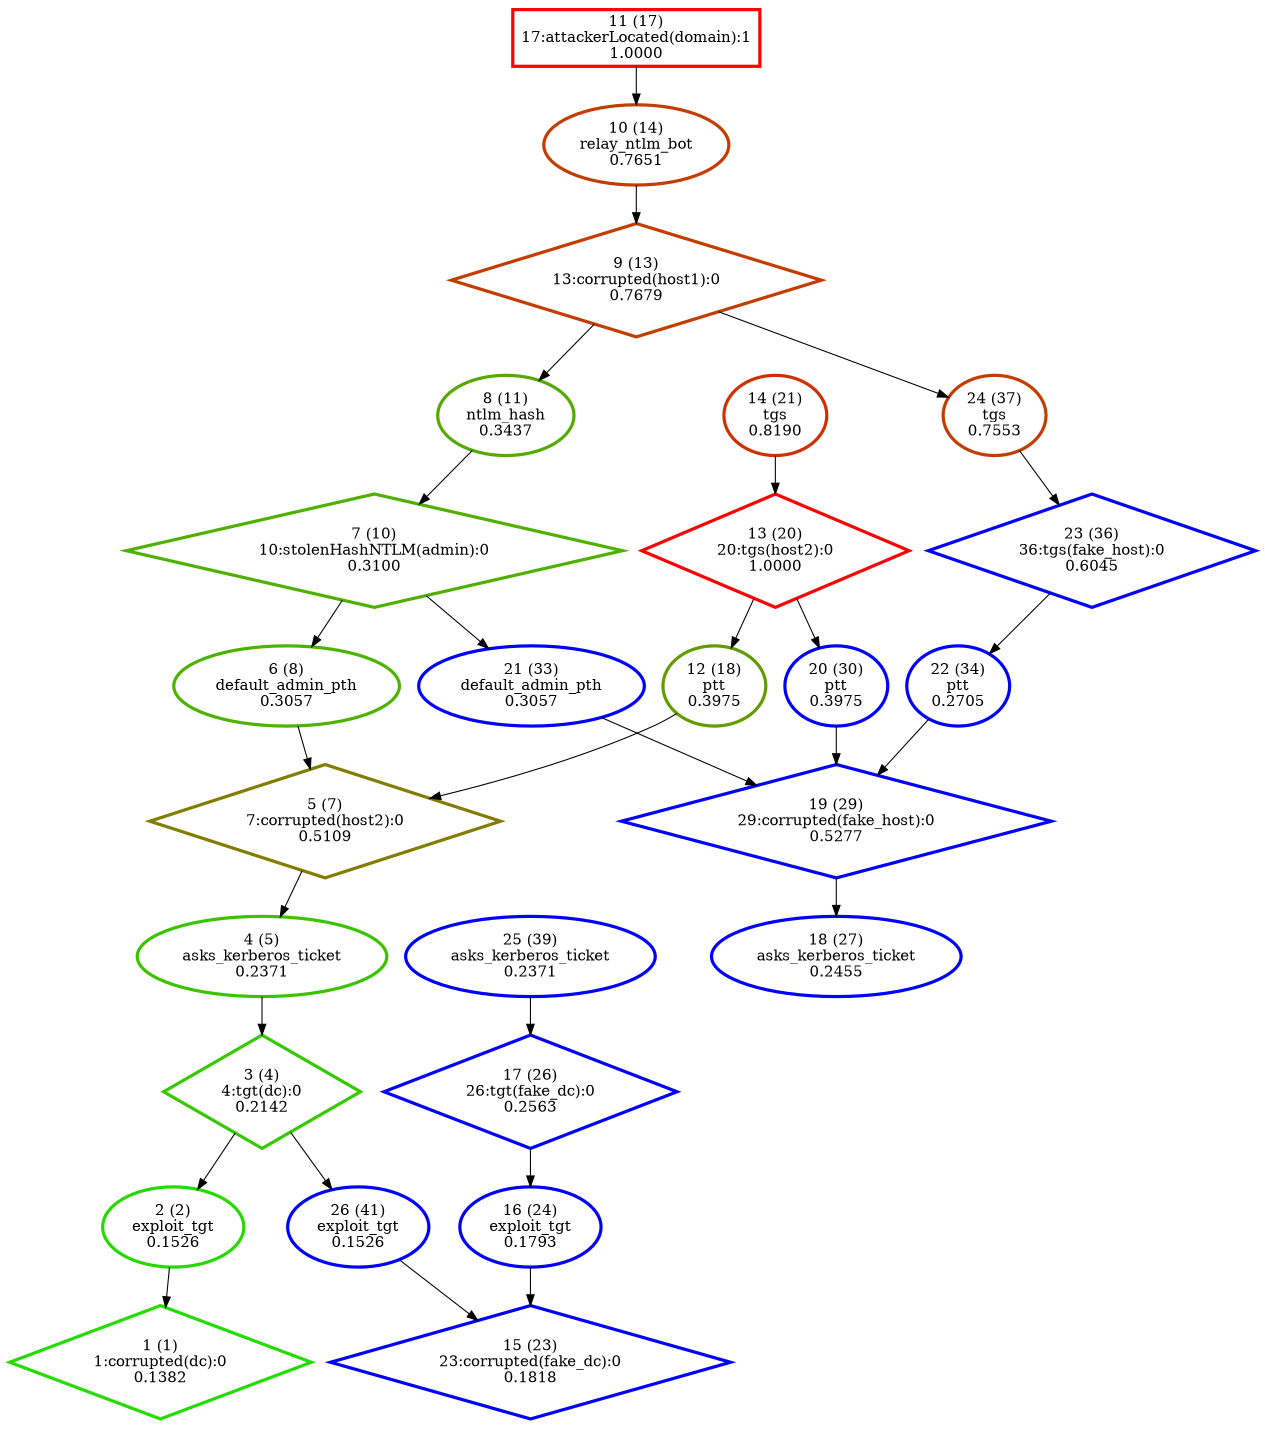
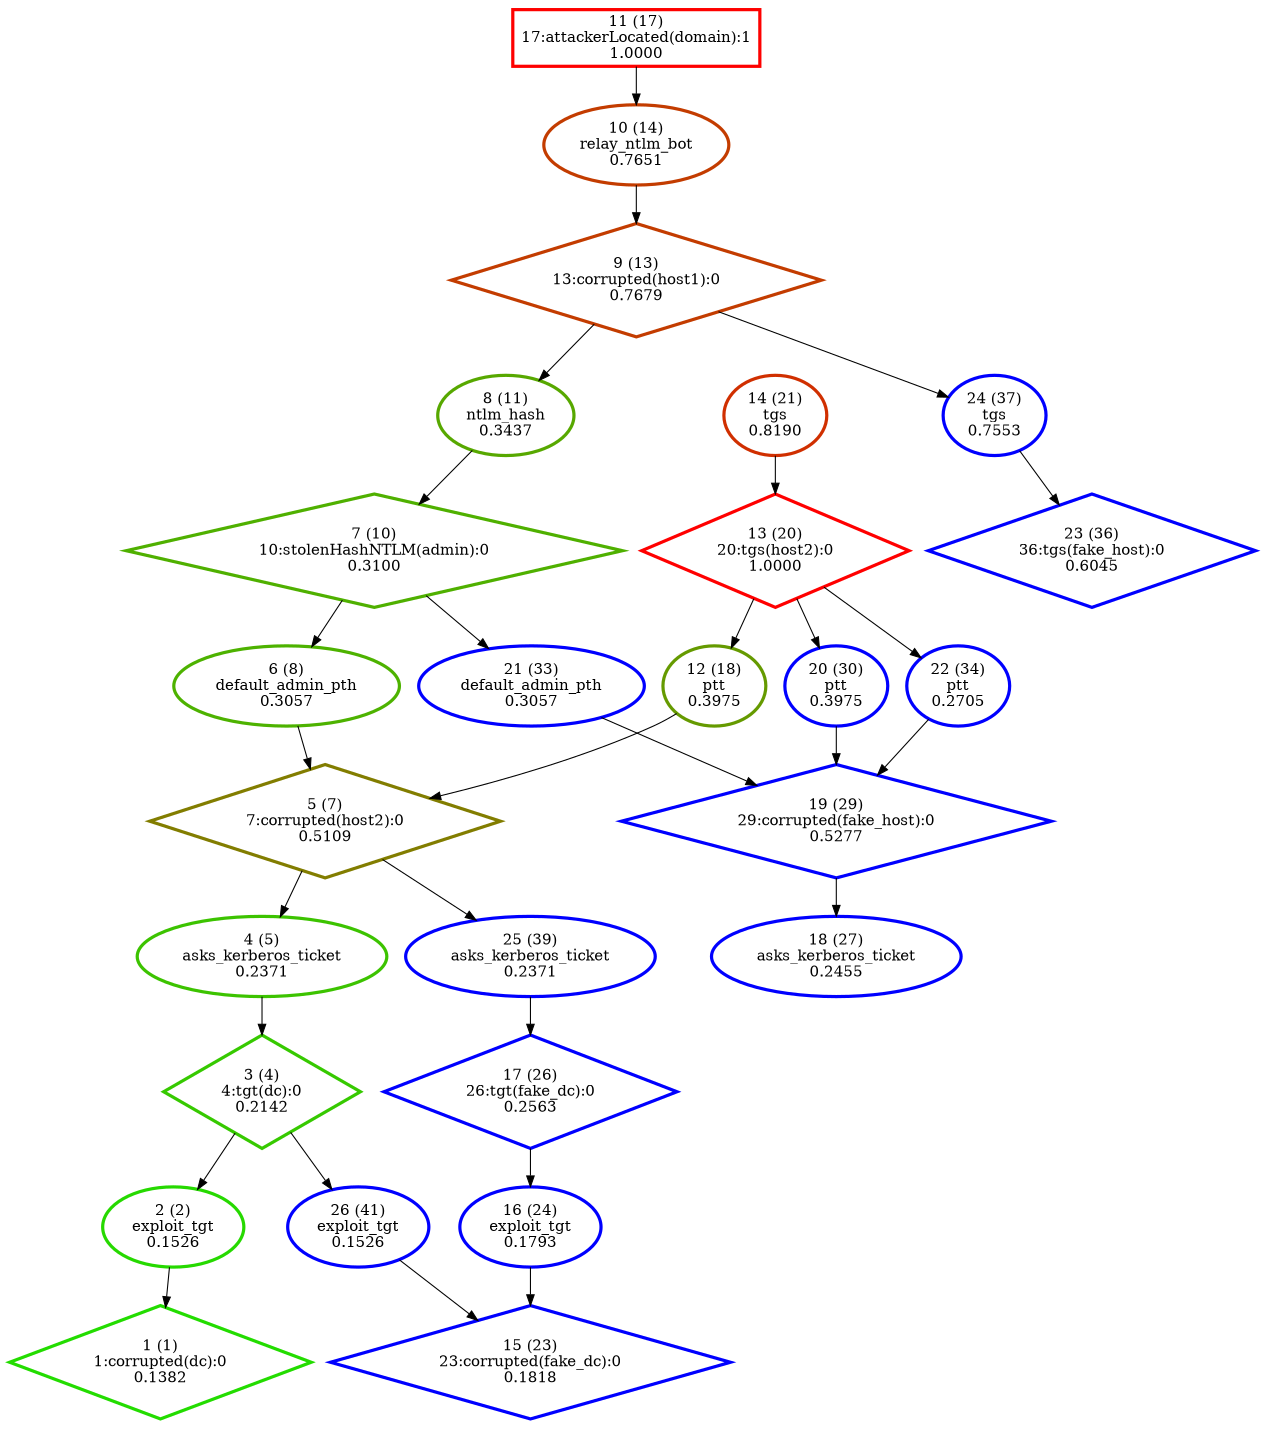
(995, 415) -> (995, 415)
(1024, 619) -> (868, 619)
none -> (425, 887)
